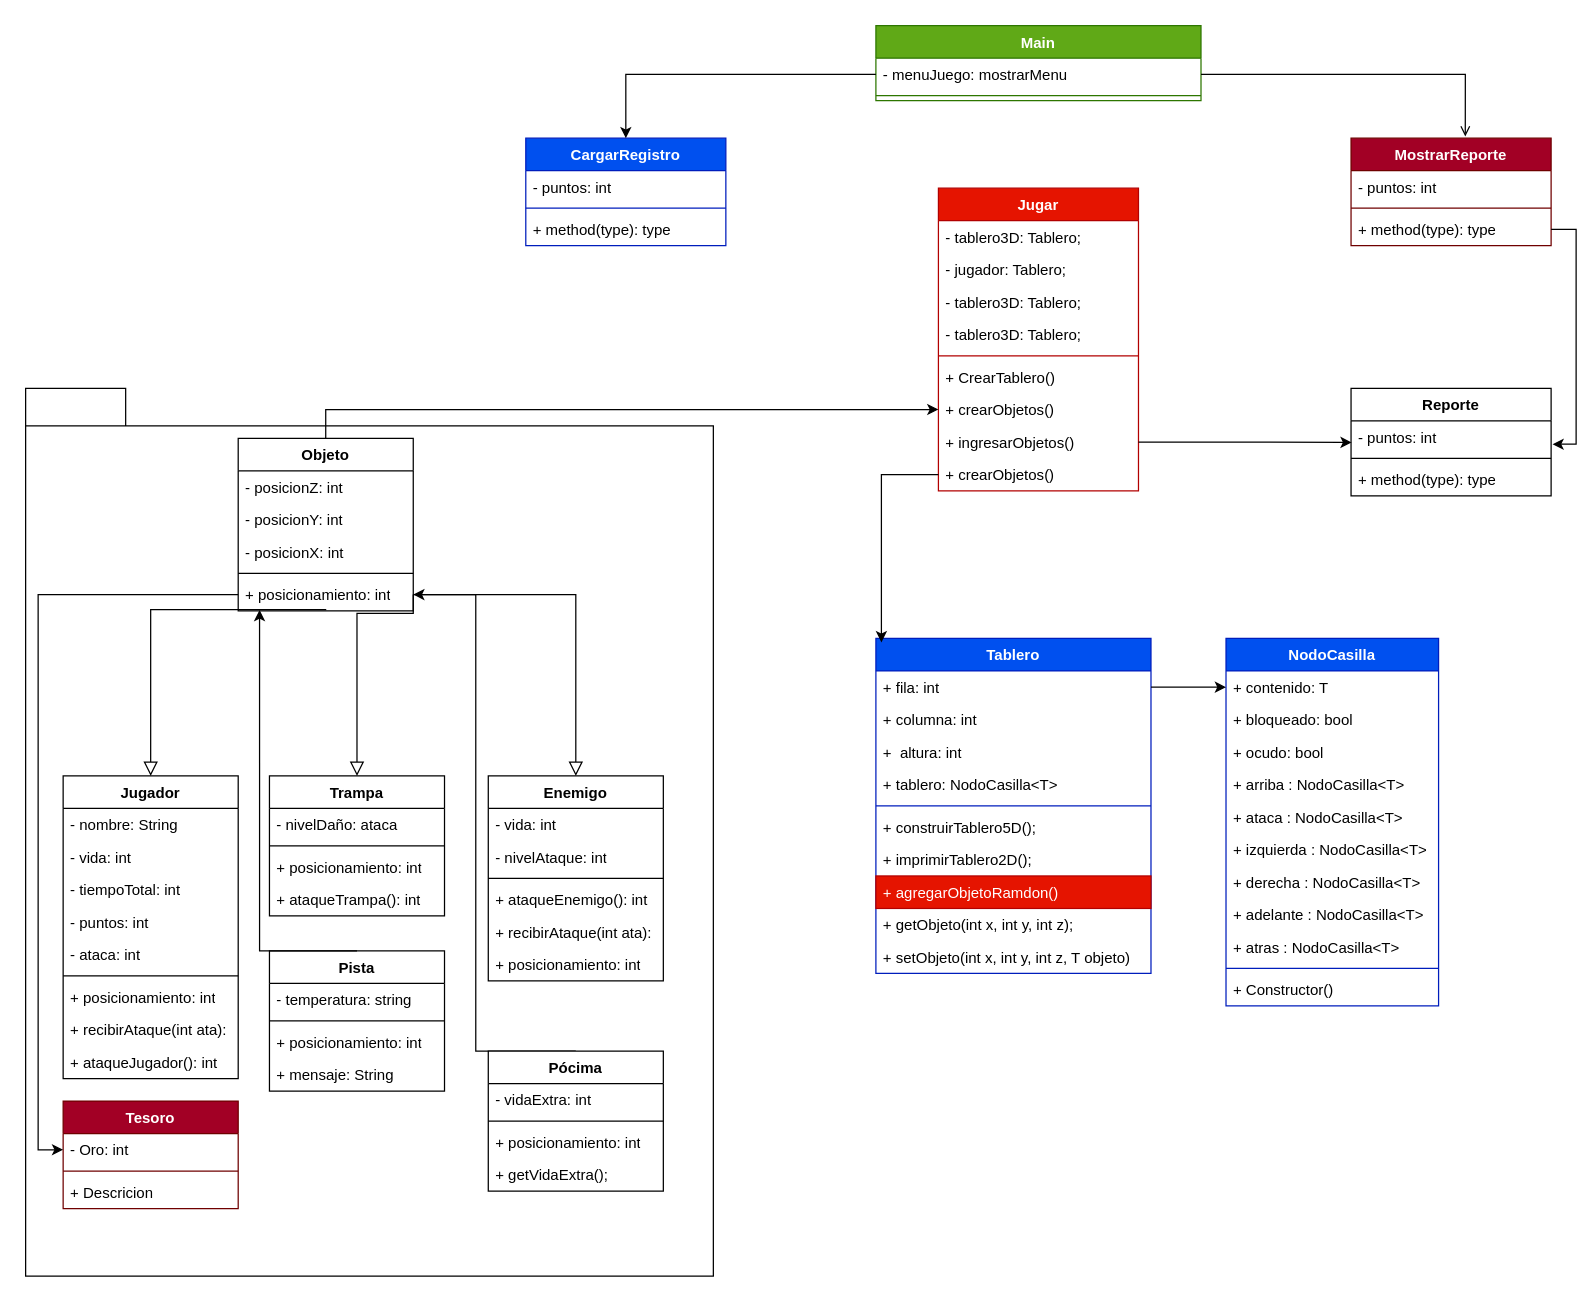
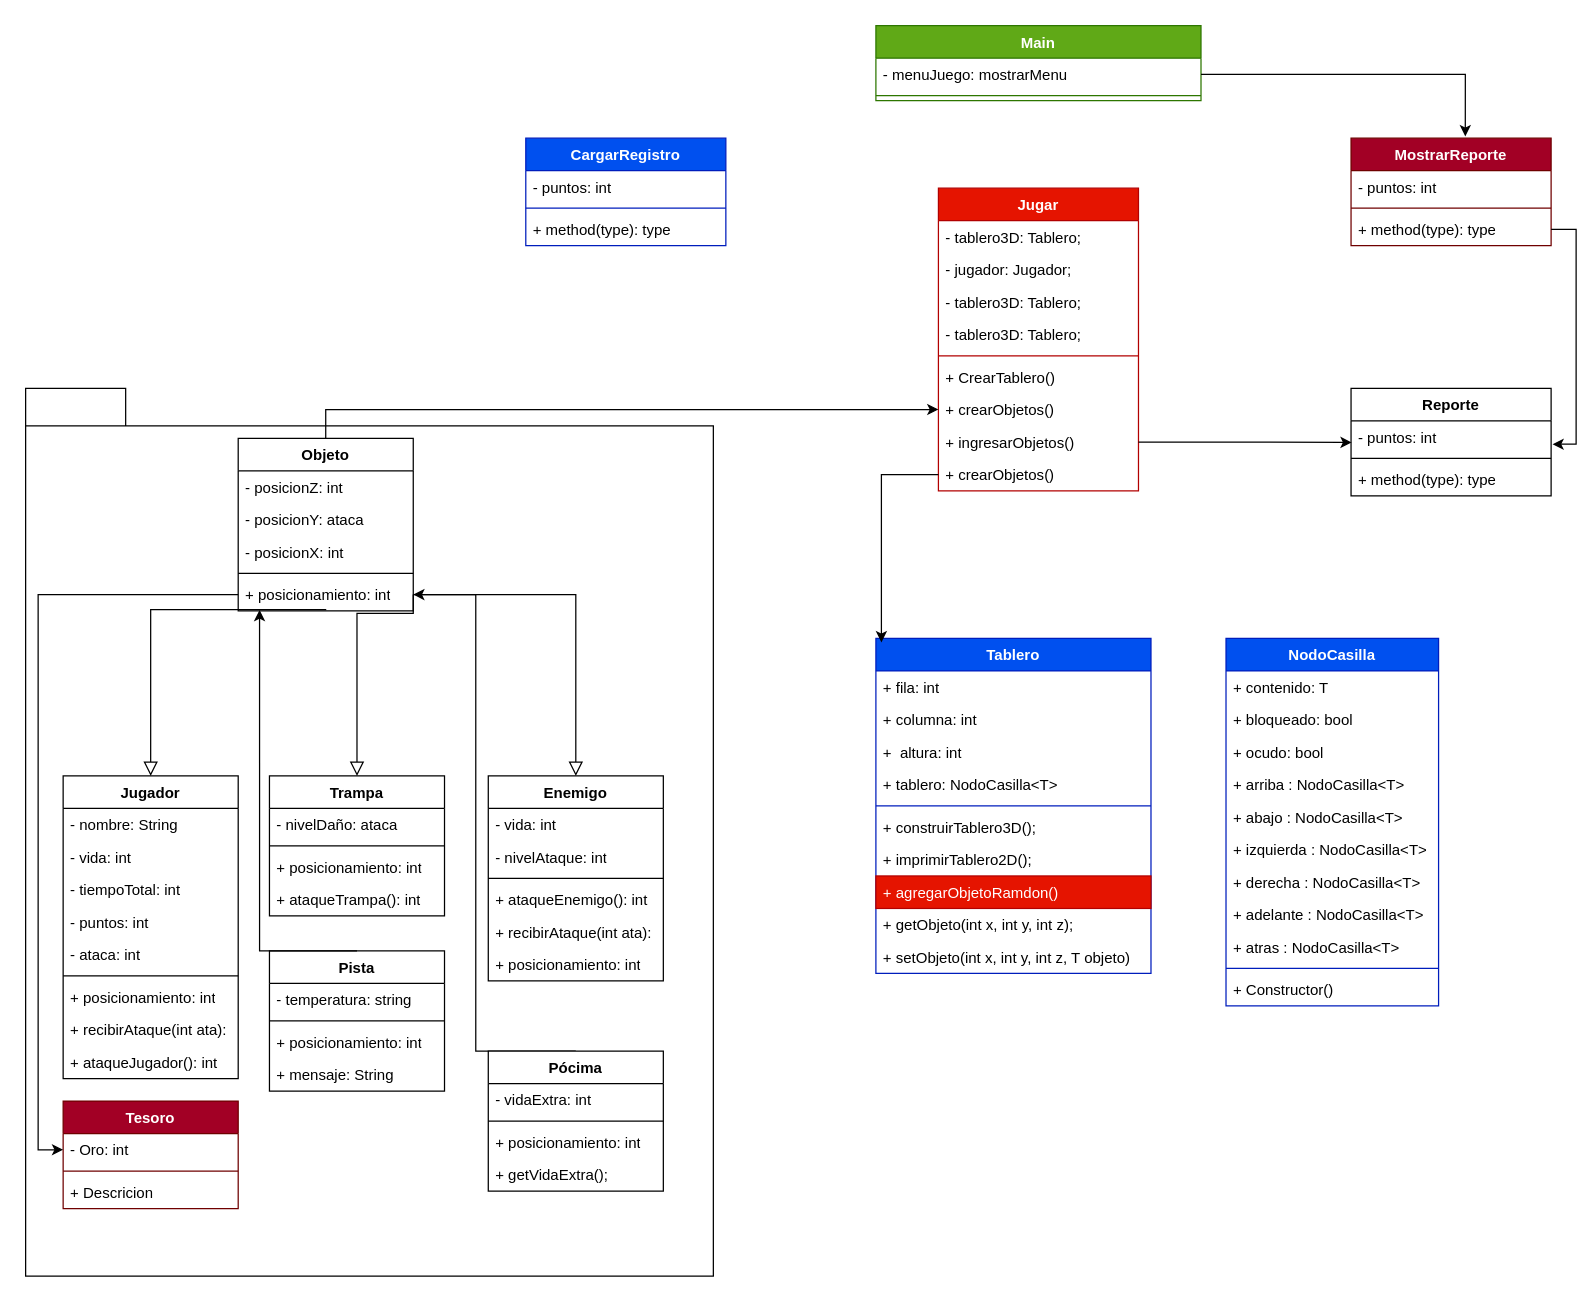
(722, 74) -> none
(1465, 128) -> (1465, 126)
(1016, 271) -> (1018, 271)
(301, 521) -> (311, 521)
(1185, 687) -> none
(1320, 818) -> (1320, 818)
(972, 828) -> (972, 828)
